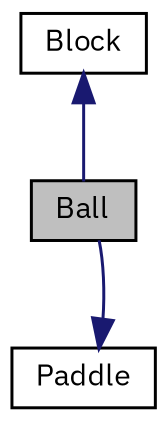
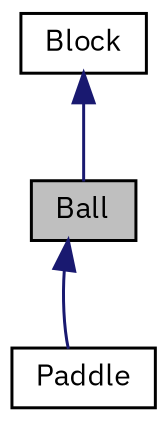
(103, 280) -> (64, 310)
